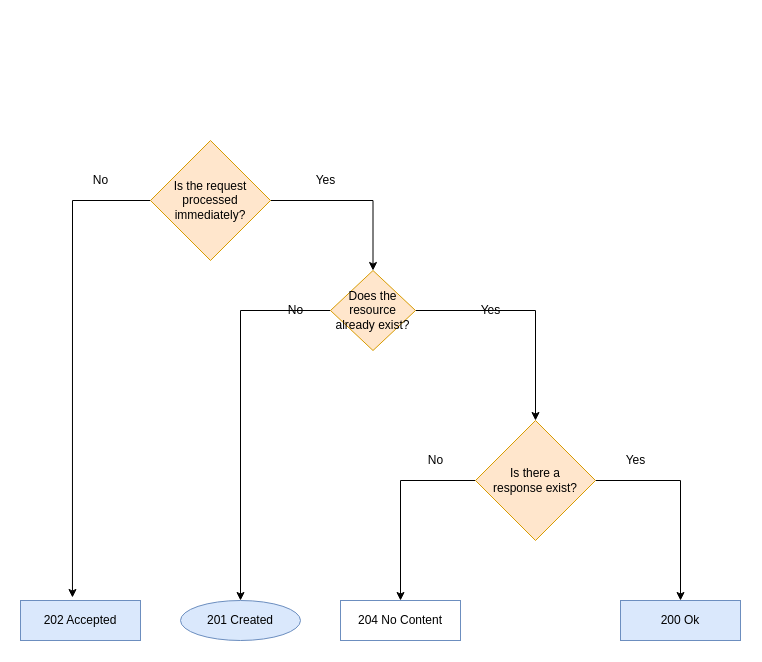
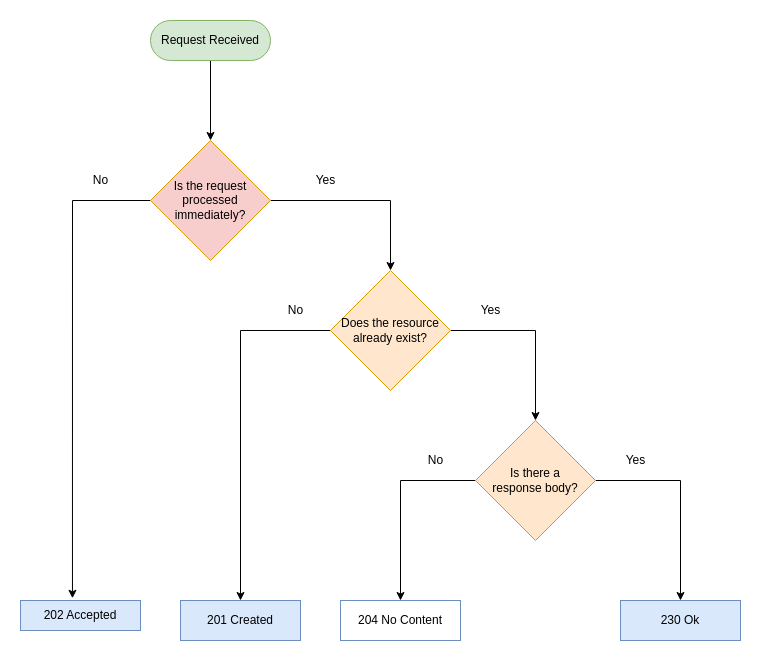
none -> (211, 41)
none -> (211, 97)
(211, 201) -> (211, 201)
(373, 311) -> (391, 331)
(536, 481) -> (536, 481)
(81, 621) -> (81, 616)
(241, 621) -> (241, 621)
(681, 621) -> (681, 621)
